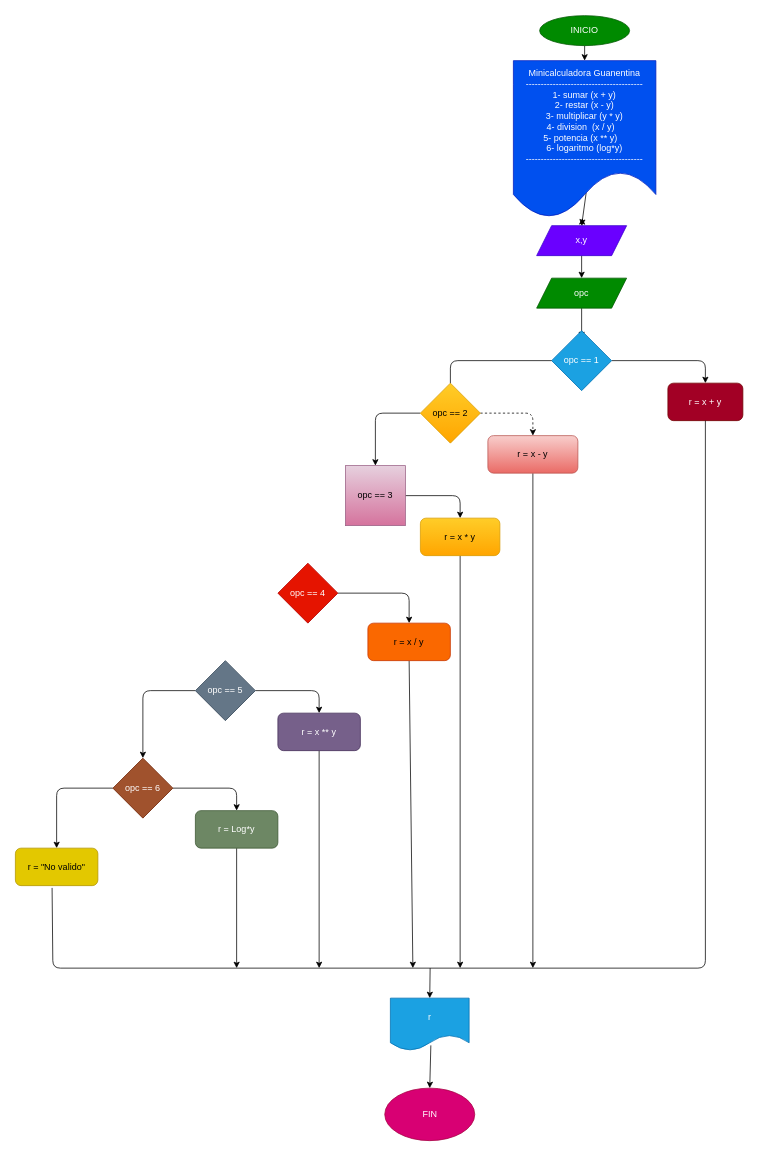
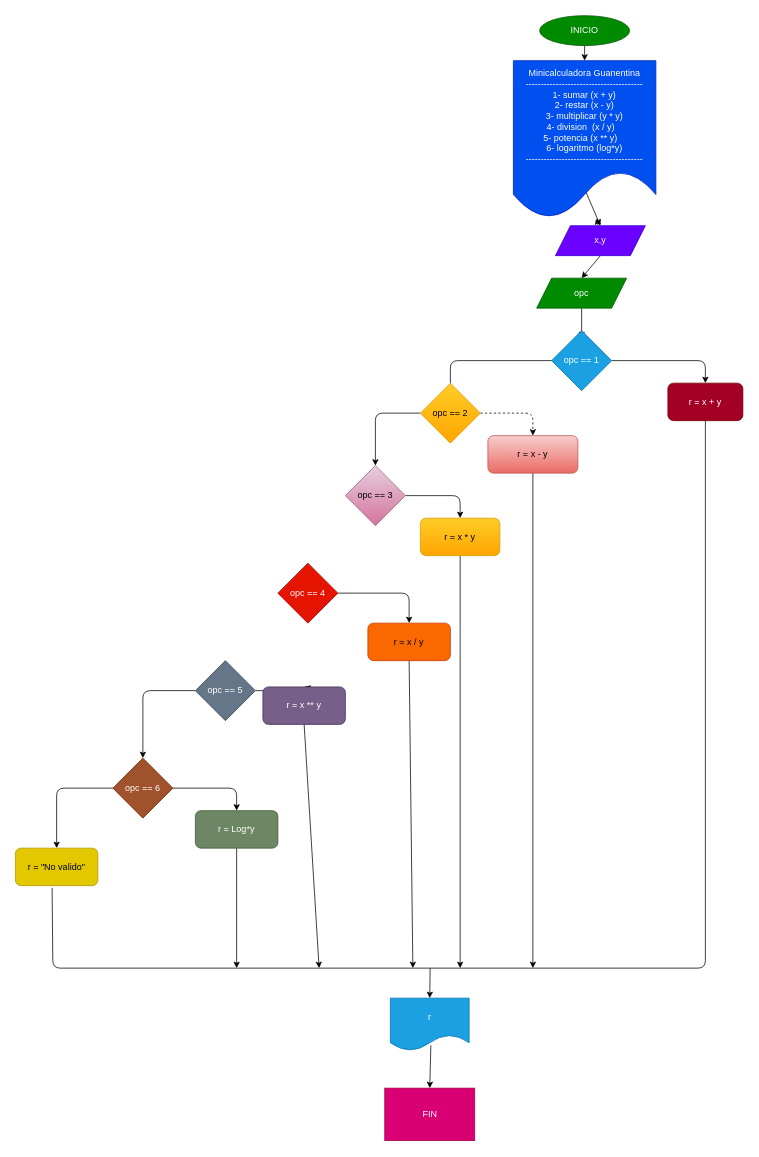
(582, 240) -> (600, 240)
(375, 495) -> (375, 495)
(319, 732) -> (304, 705)
(430, 1114) -> (430, 1114)
